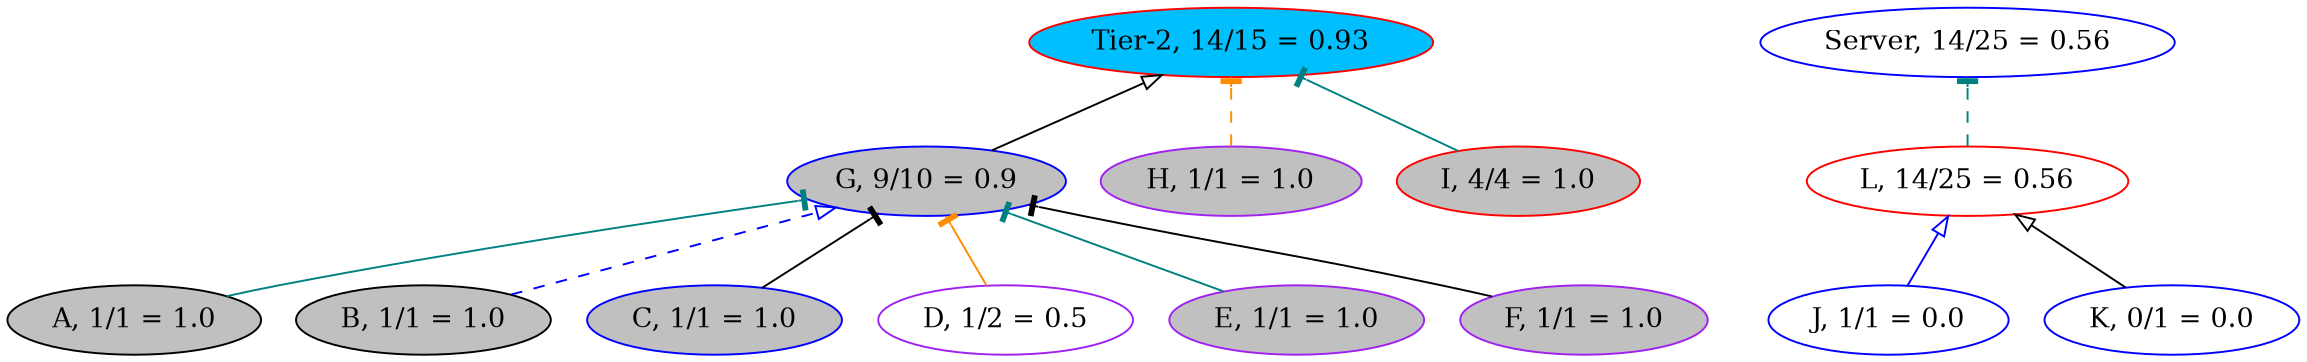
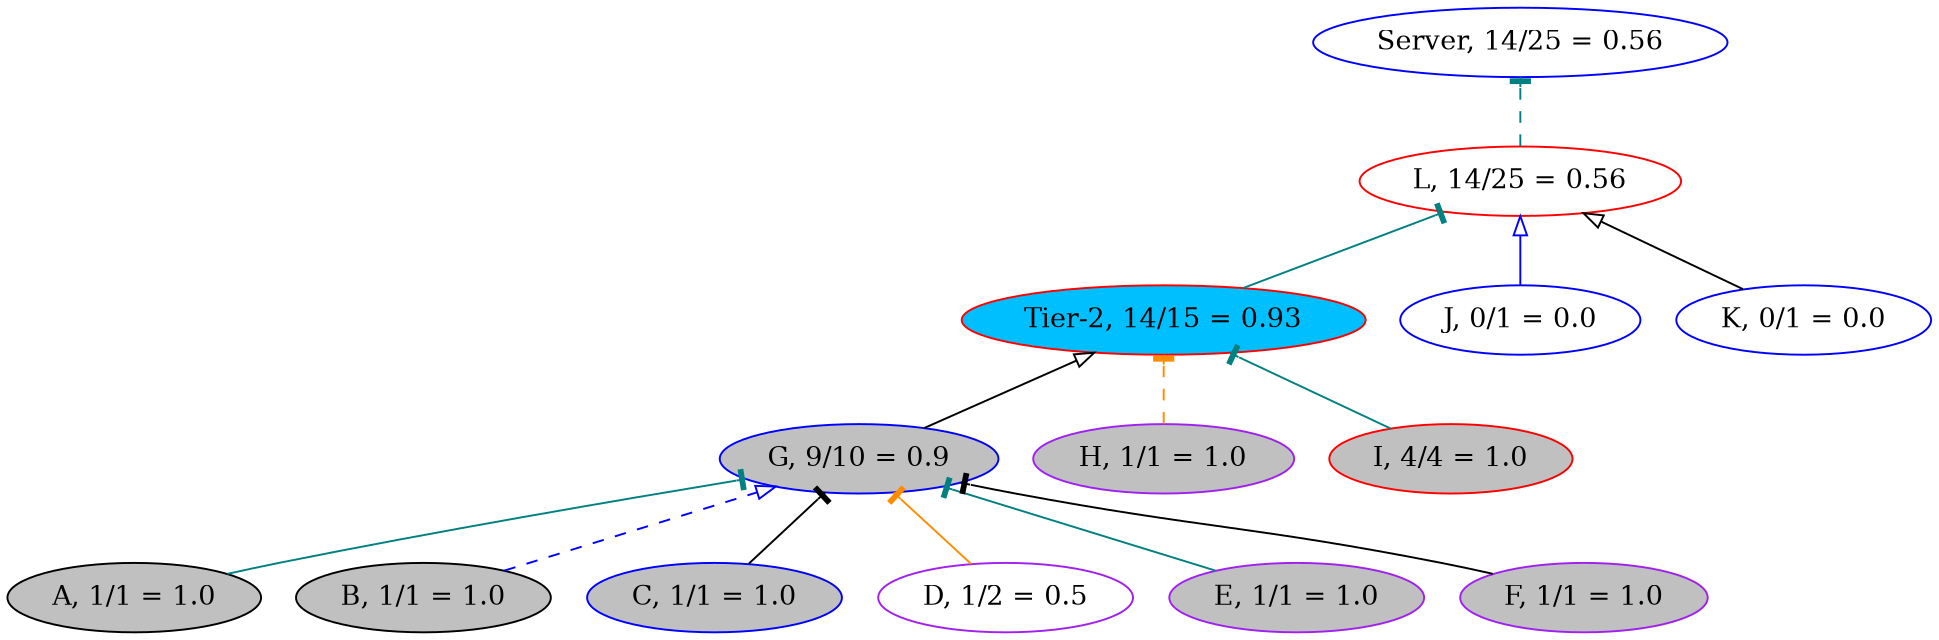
none -> (1339, 252)
(1889, 320) -> (1520, 320)
